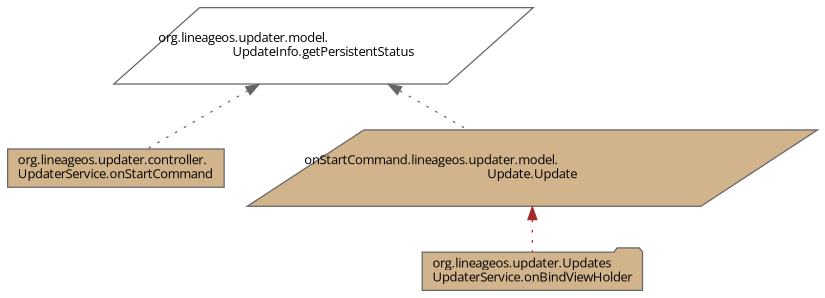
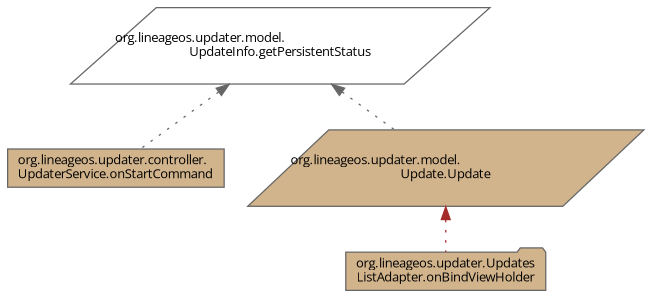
(532, 168) -> (446, 168)
(532, 271) -> (446, 271)
